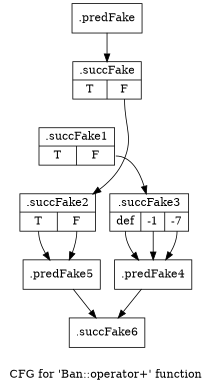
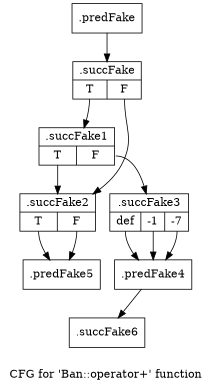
none -> (89, 110)
none -> (58, 175)
(82, 300) -> none
